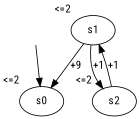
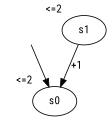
(76, 66) -> (77, 66)
(114, 101) -> none
